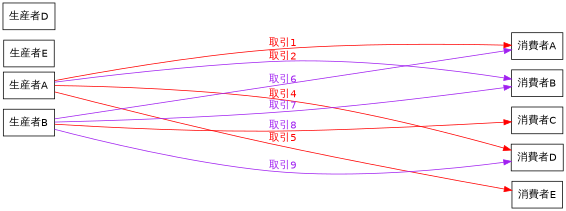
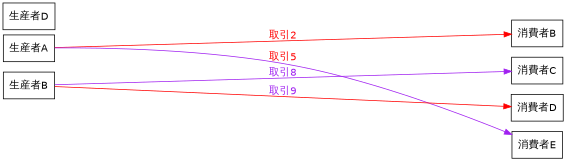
(537, 46) -> none
(29, 54) -> none
(279, 61) -> (279, 41)
(282, 100) -> none
(280, 112) -> none
(279, 131) -> (279, 78)
(278, 145) -> (285, 64)
(277, 172) -> (279, 96)
